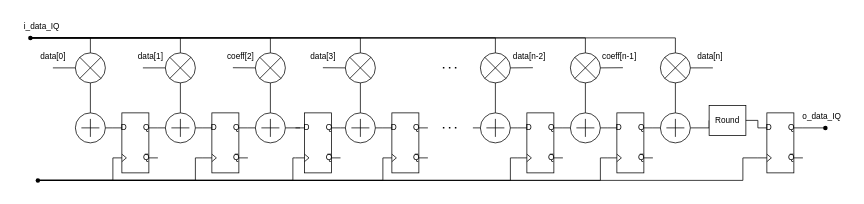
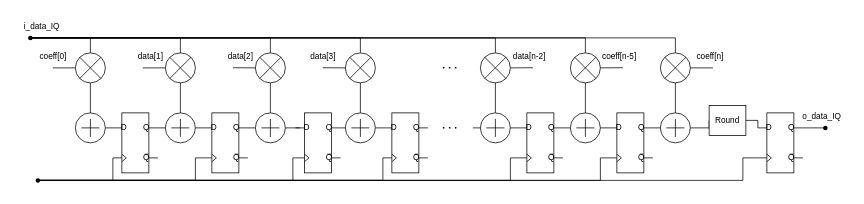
(53, 57) -> (53, 57)
(241, 57) -> (241, 57)
(620, 57) -> (620, 57)
(710, 57) -> (710, 57)
